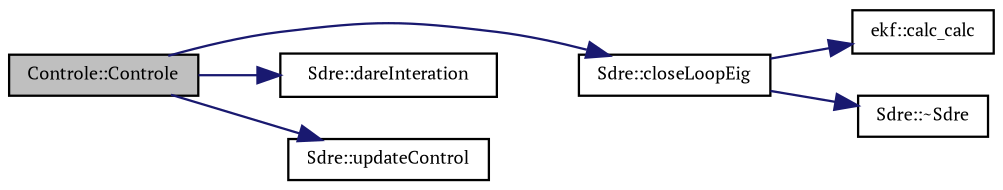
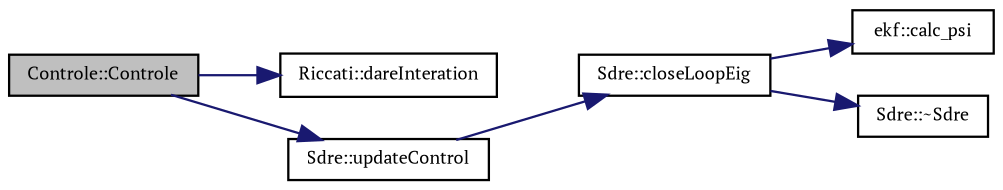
(377, 23) -> (521, 121)
(923, 32) -> (923, 32)
(389, 75) -> (389, 75)
